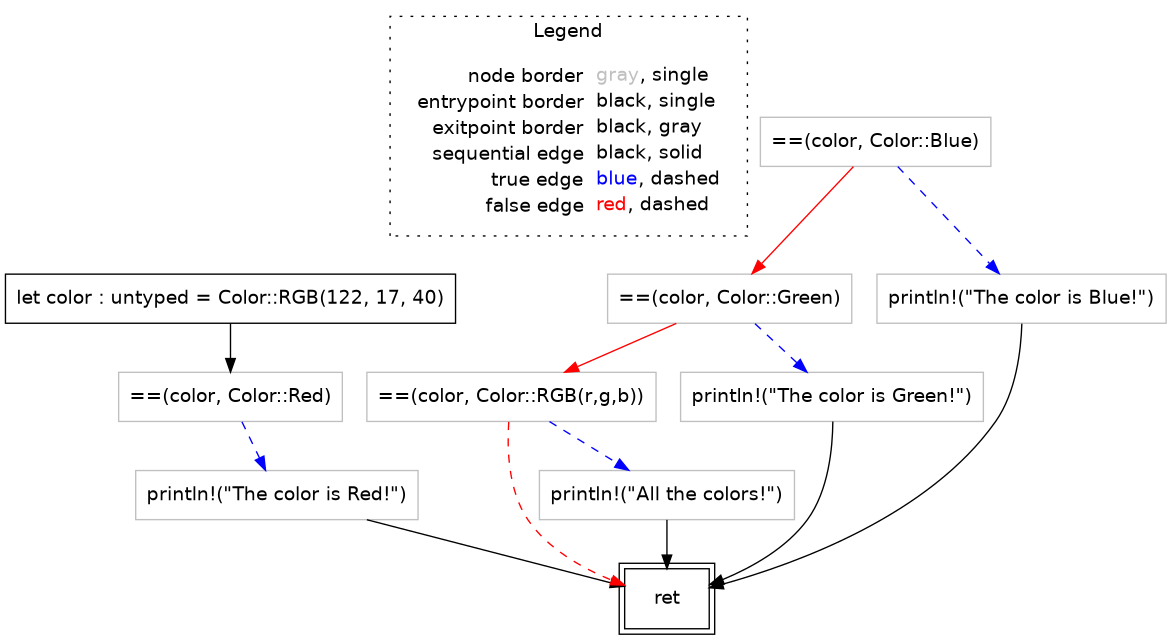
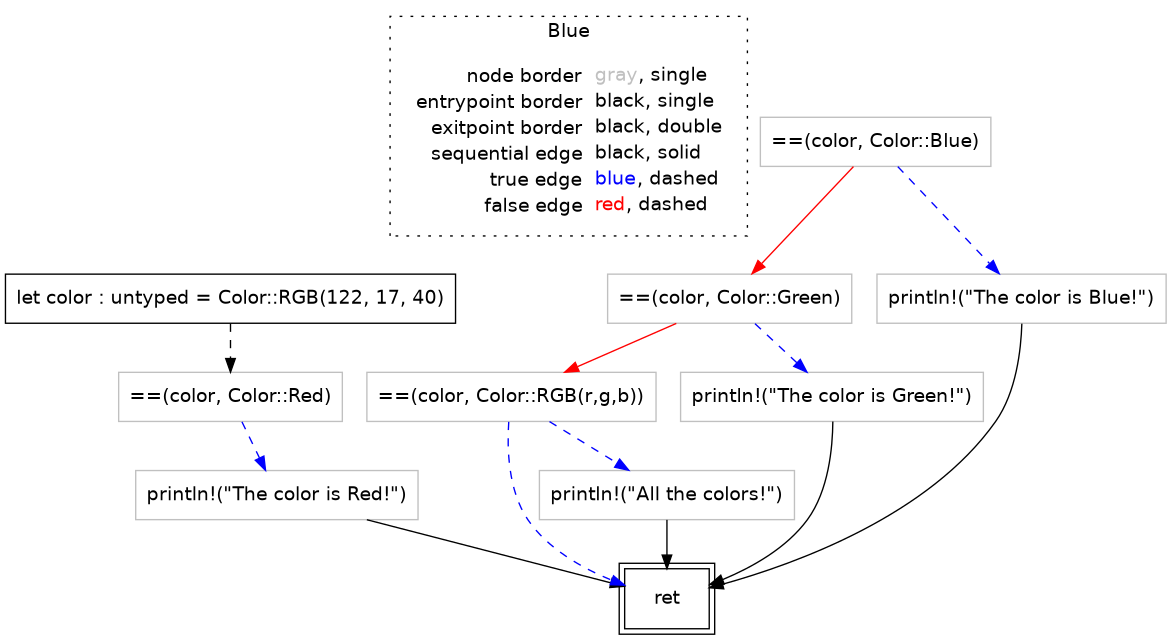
(569, 32) -> (569, 32)
(674, 127) -> (684, 127)
(230, 341) -> (230, 341)
(529, 521) -> (529, 521)
